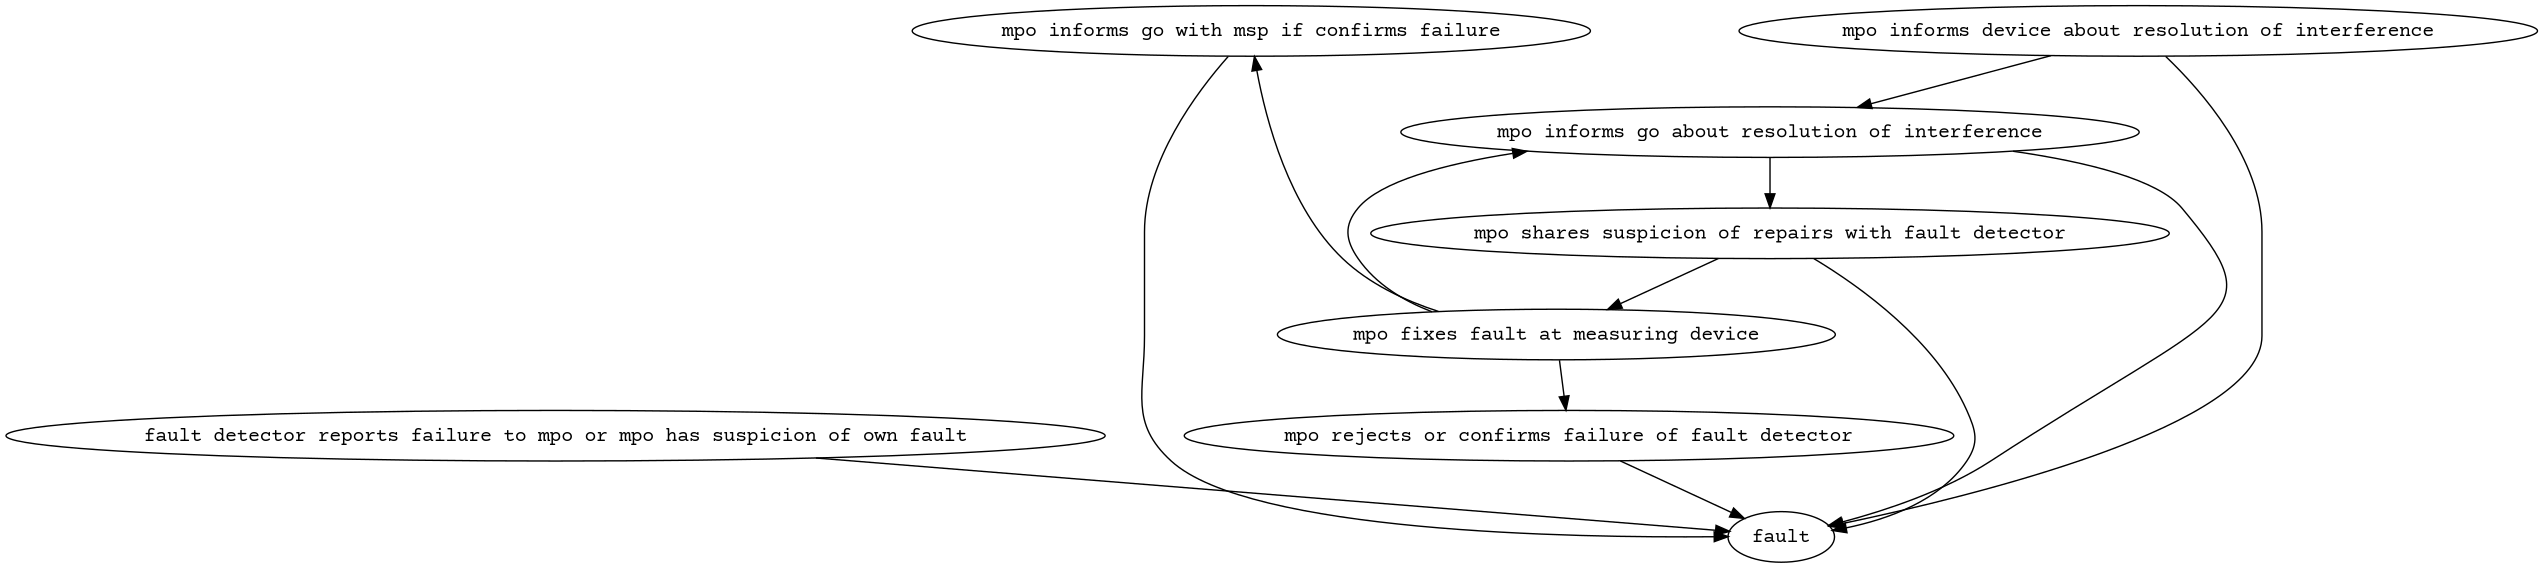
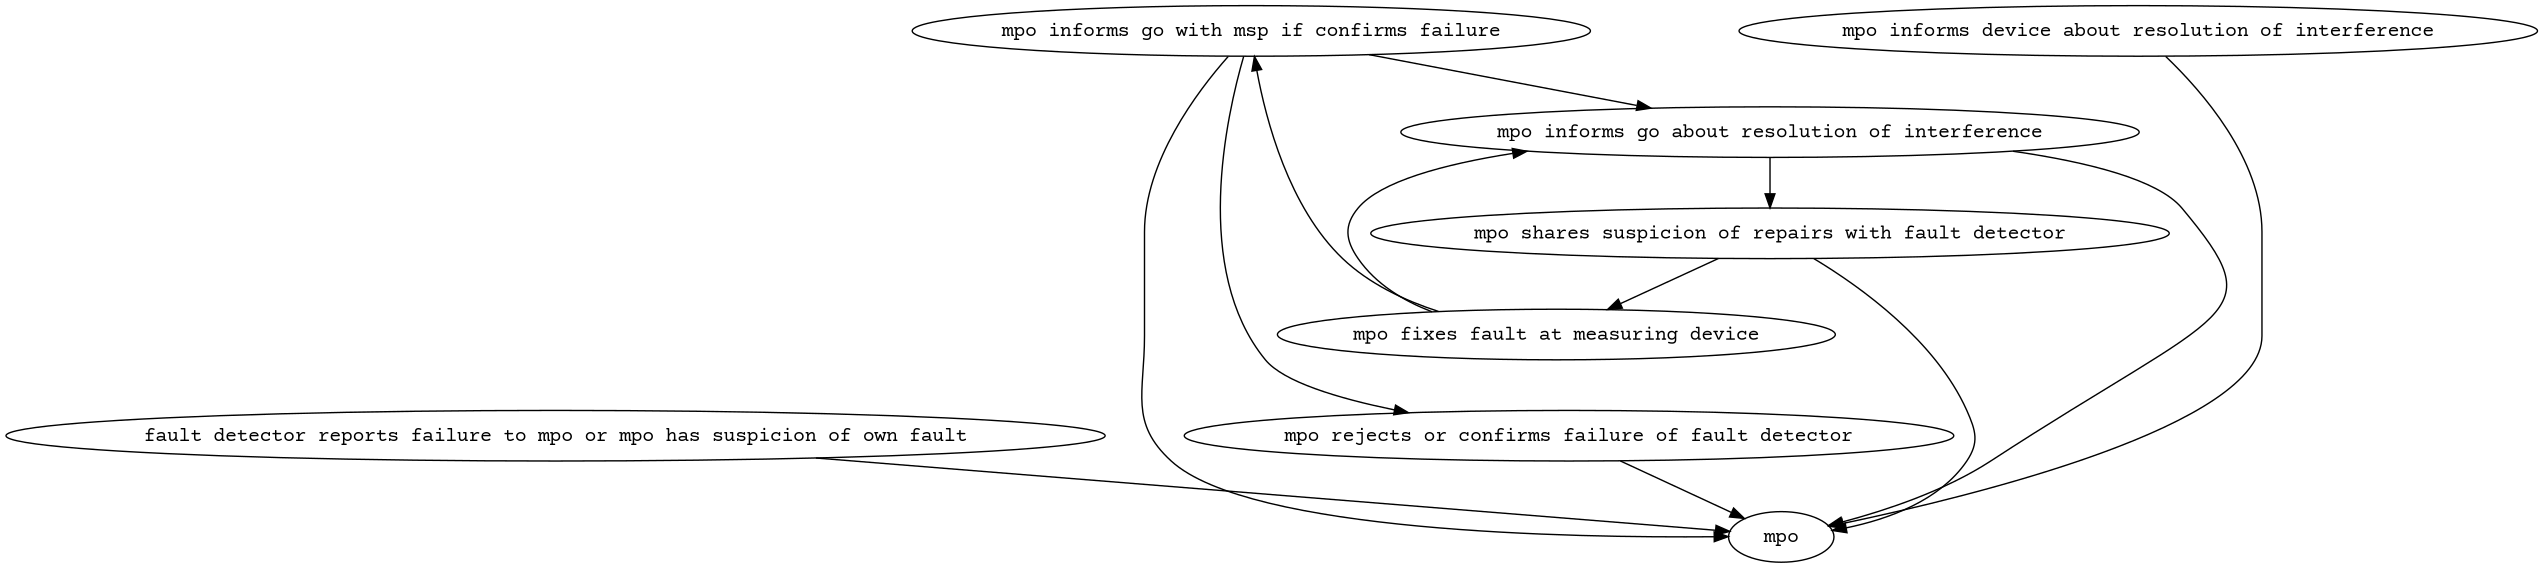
(1961, 80) -> (1503, 80)
(1562, 378) -> (1228, 281)
(1781, 537) -> (1781, 537)
